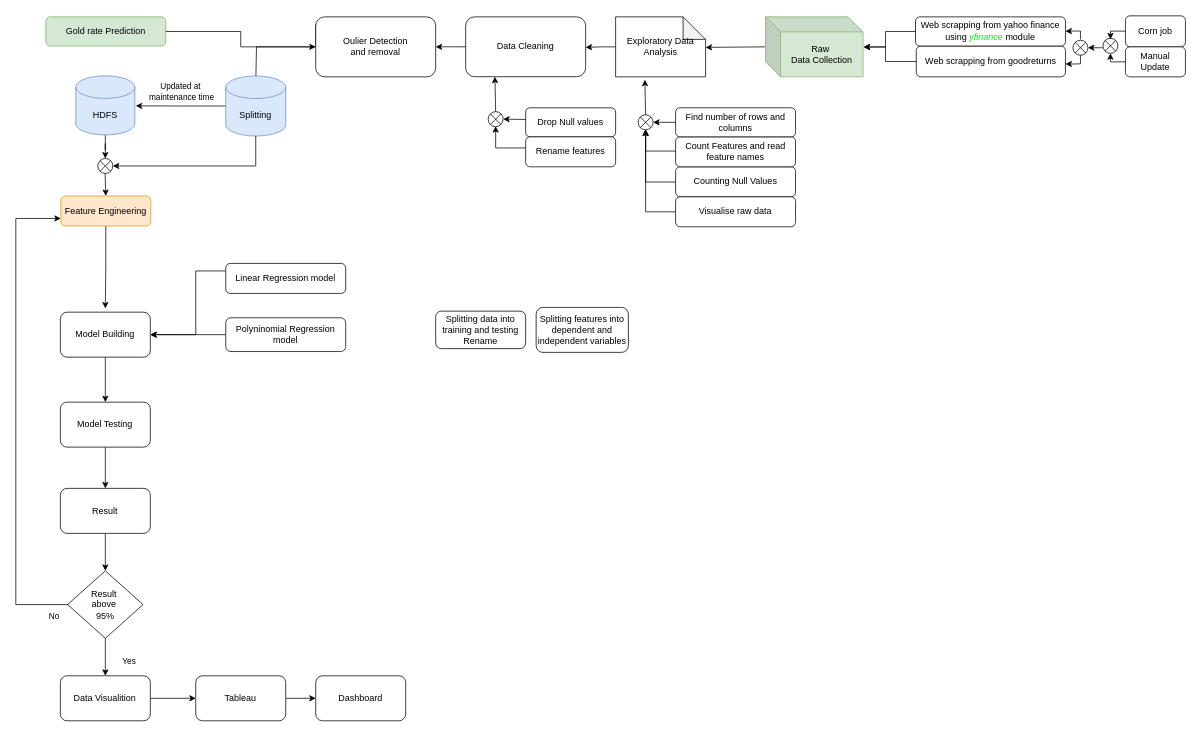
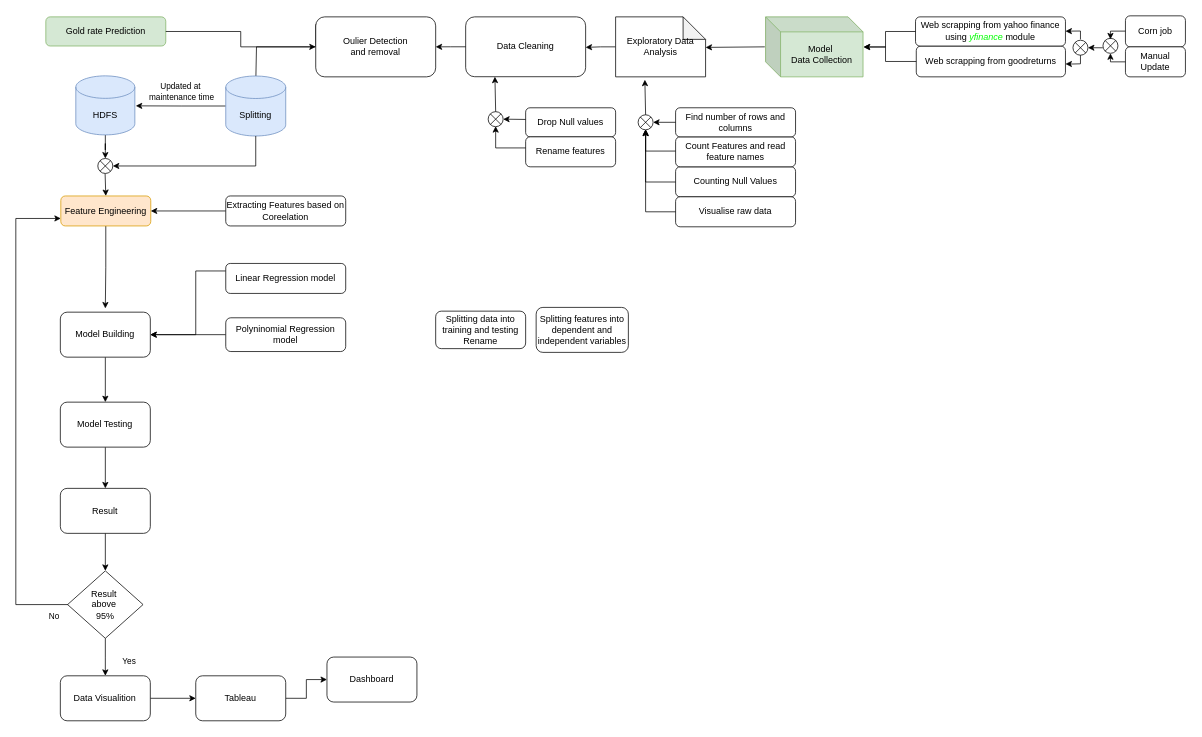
(822, 54) -> (822, 54)
none -> (157, 211)
none -> (285, 211)
(360, 699) -> (372, 680)
